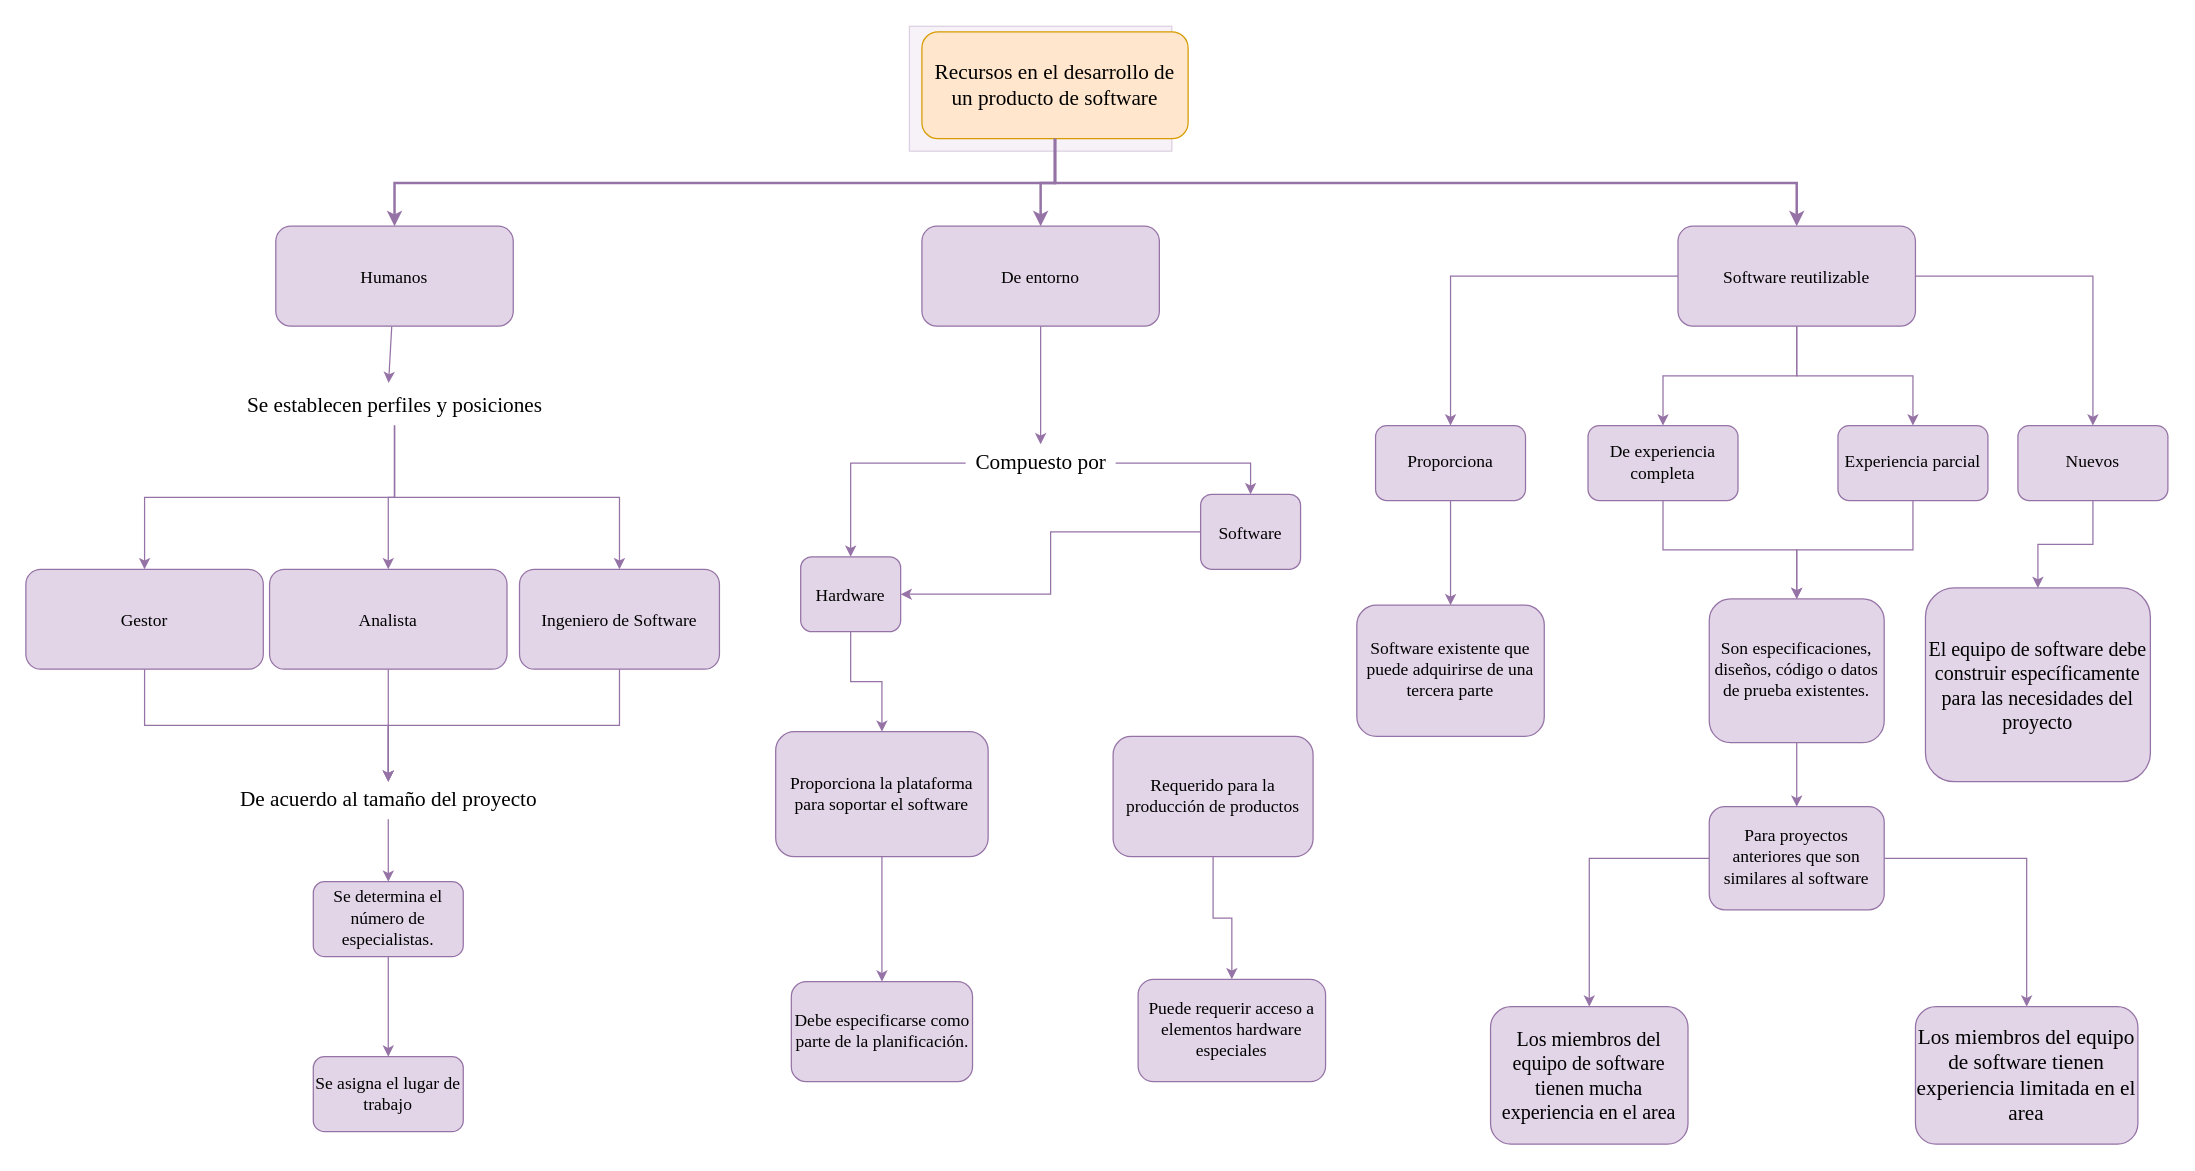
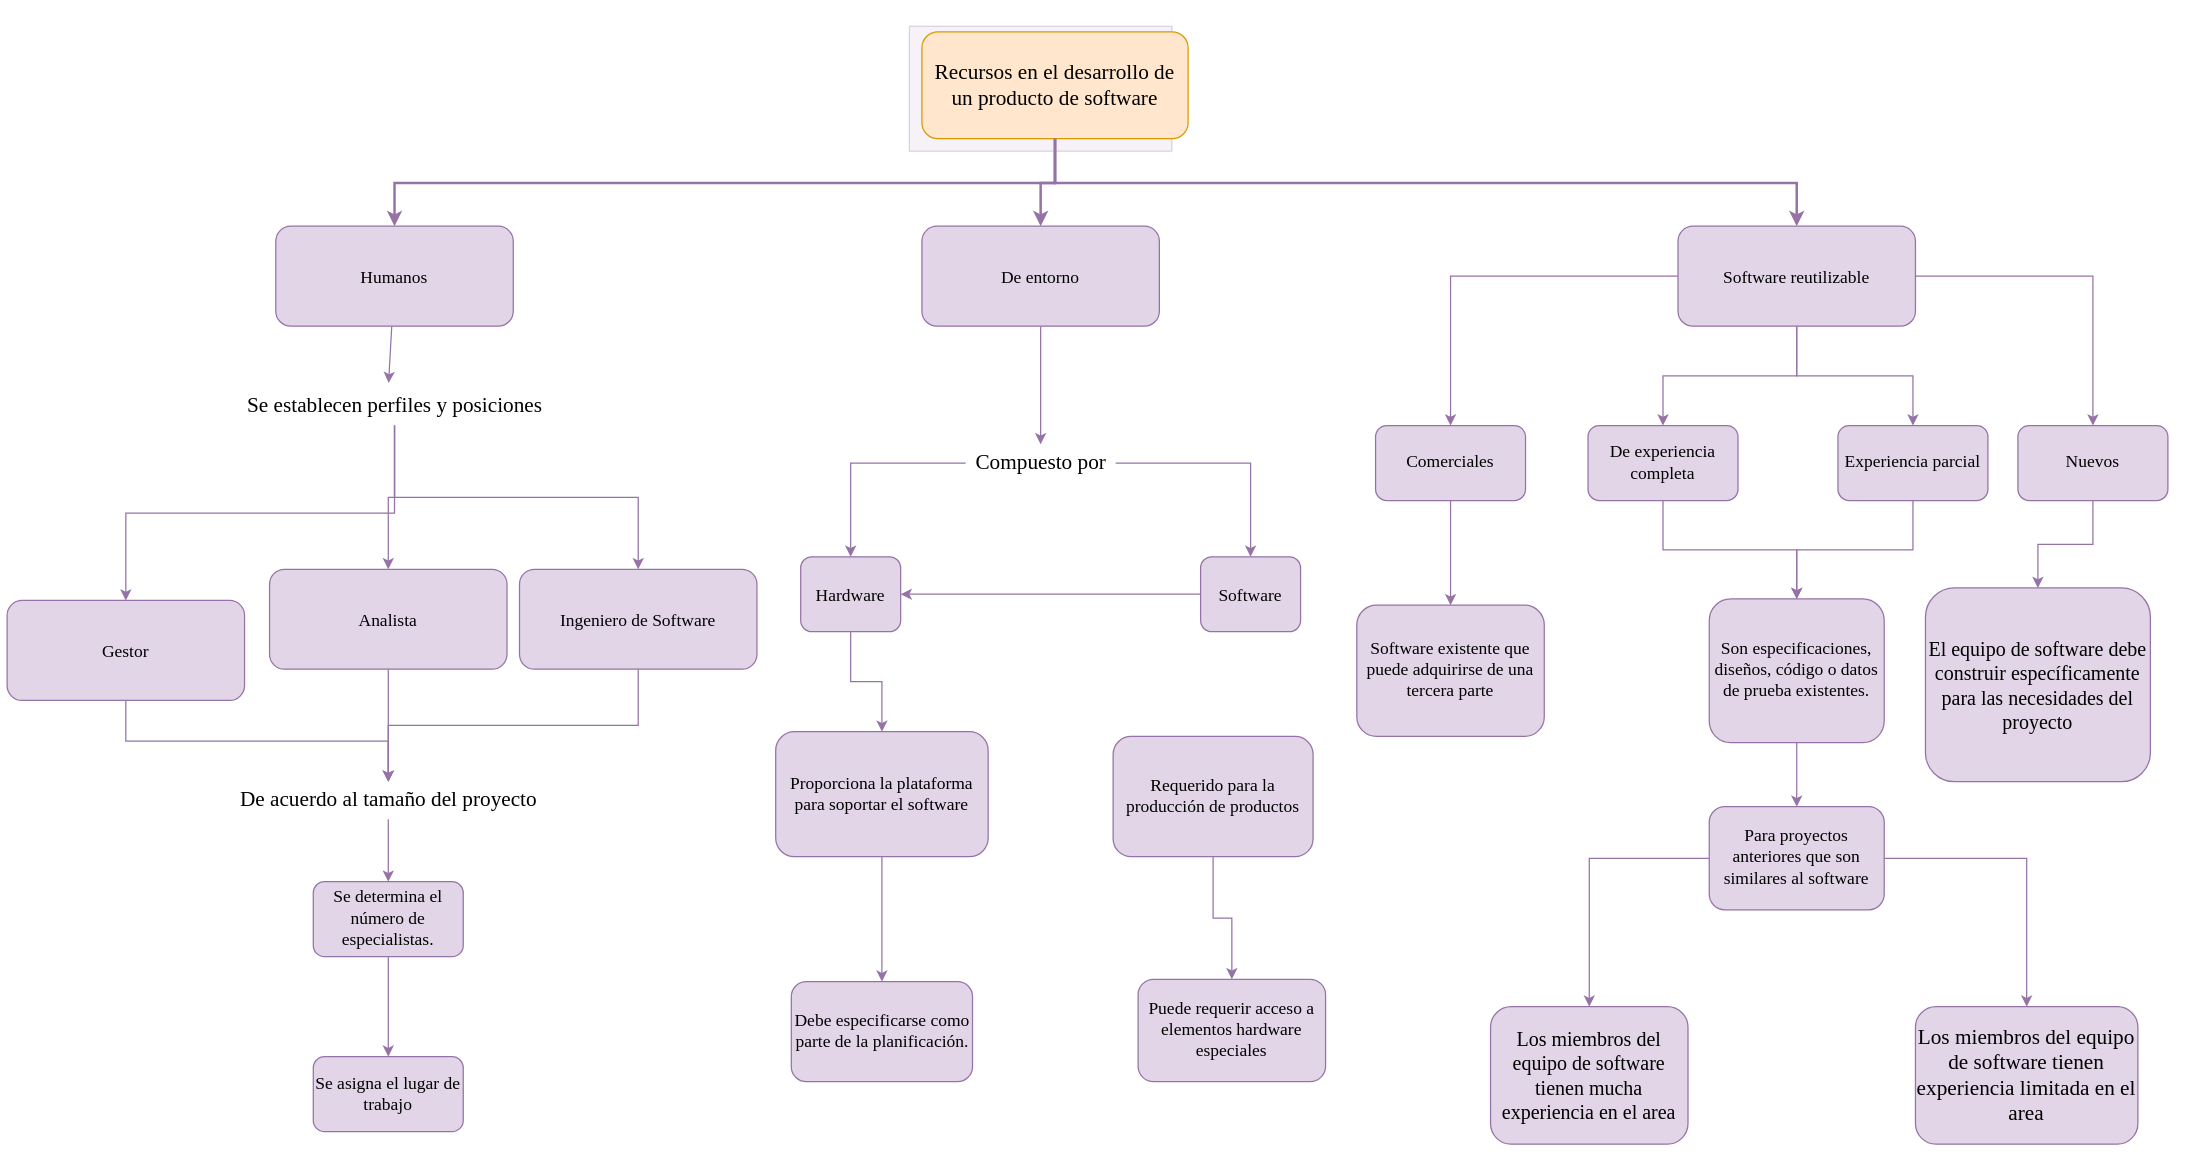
(1451, 463) -> (1451, 463)
(1251, 532) -> (1251, 594)
(144, 619) -> (126, 651)
(619, 619) -> (638, 619)
